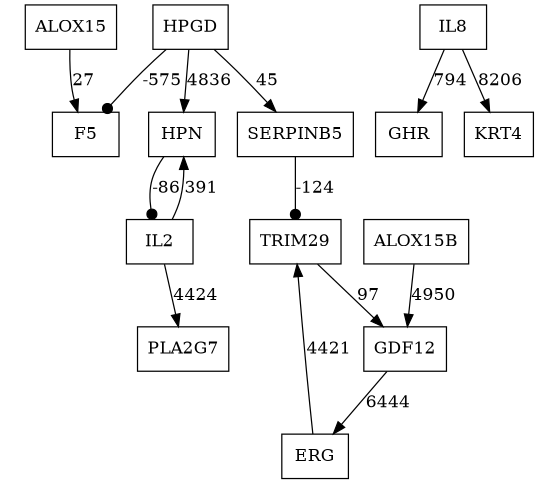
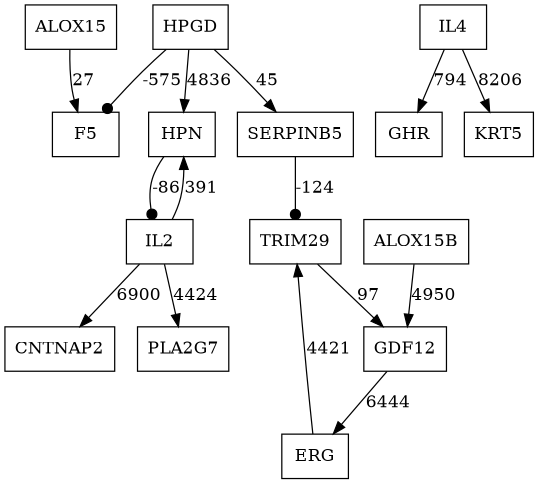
(453, 27) -> (453, 27)
(499, 134) -> (499, 134)
none -> (60, 349)
